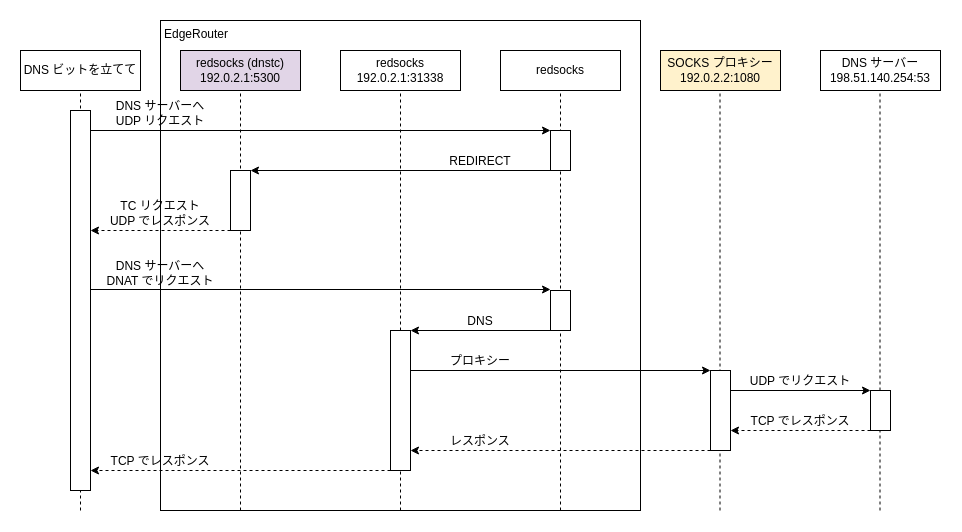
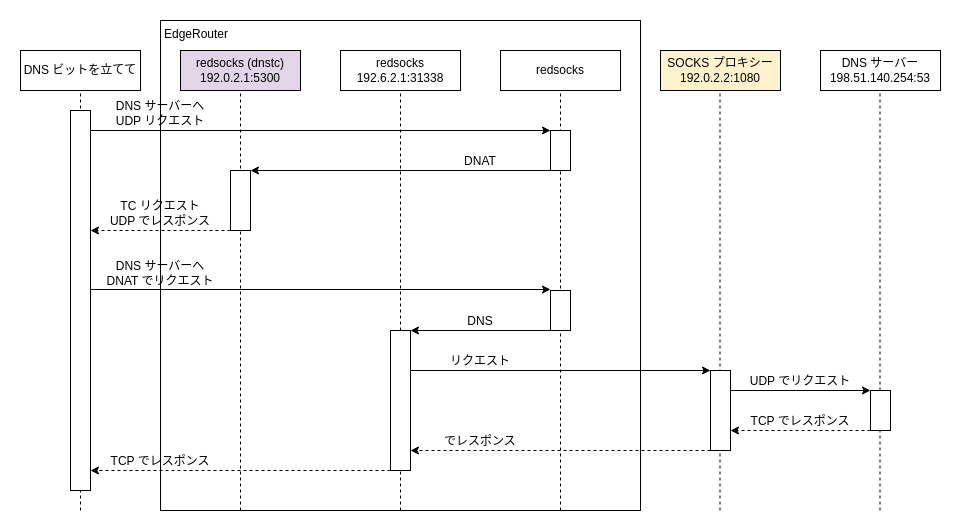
(401, 71) -> (401, 71)
(481, 160) -> (481, 160)
(481, 360) -> (481, 360)
(481, 440) -> (481, 440)
